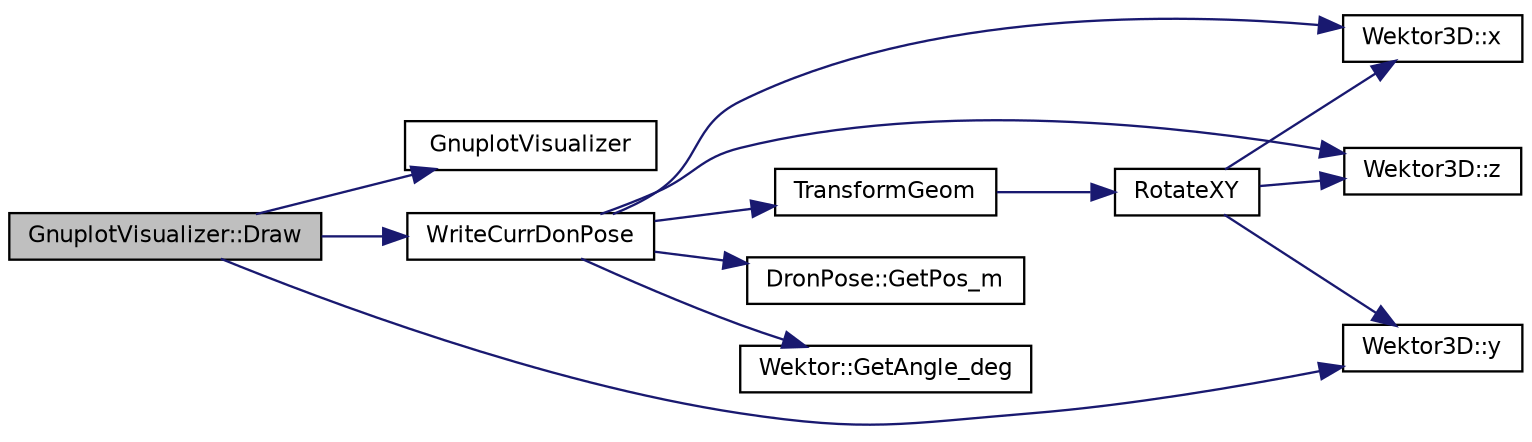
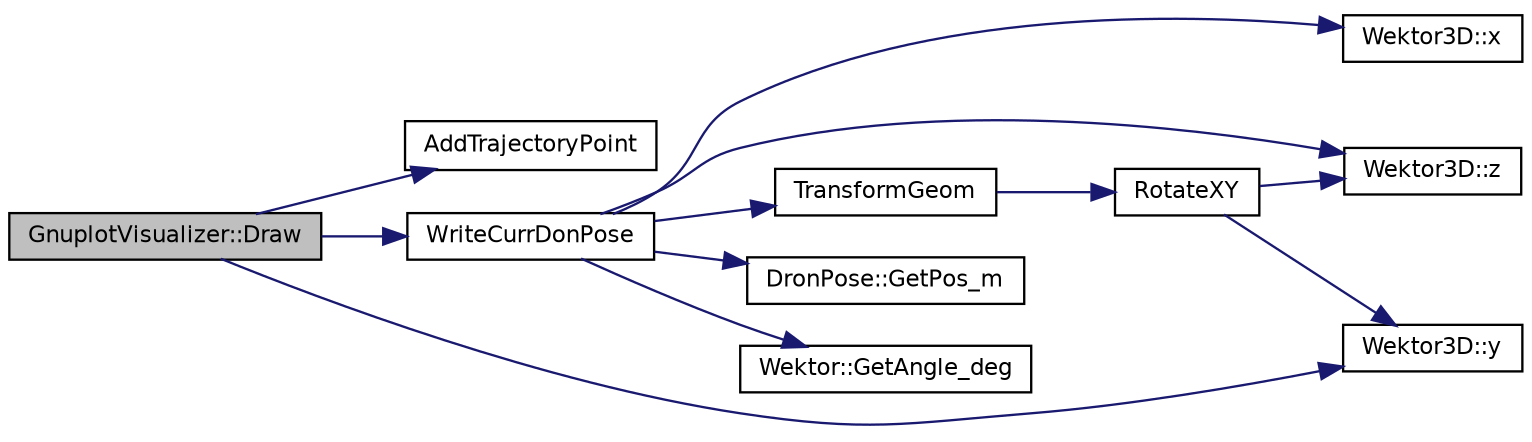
(1300, 121) -> none
(531, 146) -> (531, 146)
